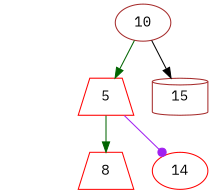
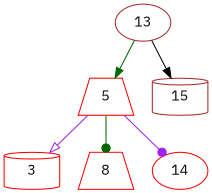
(143, 23) -> (143, 23)
(106, 130) -> (106, 130)
none -> (32, 171)
